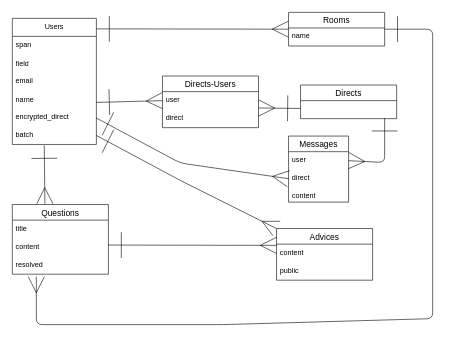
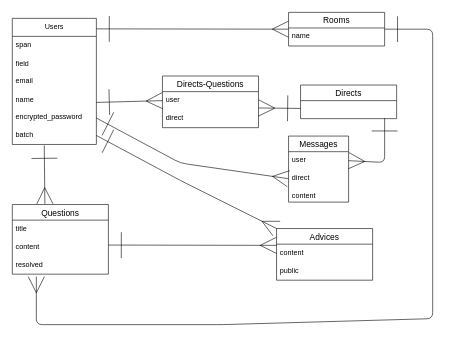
(210, 84) -> (210, 84)
(47, 116) -> (52, 116)
